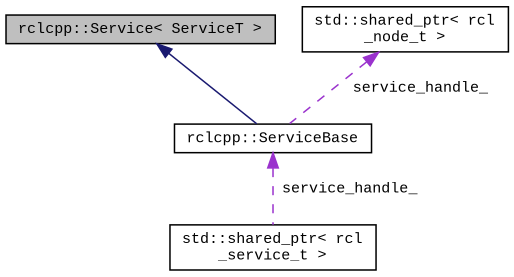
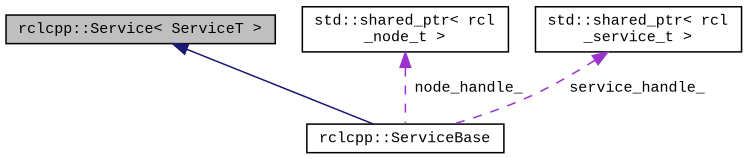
(417, 88) -> (465, 88)
(273, 196) -> (527, 98)
